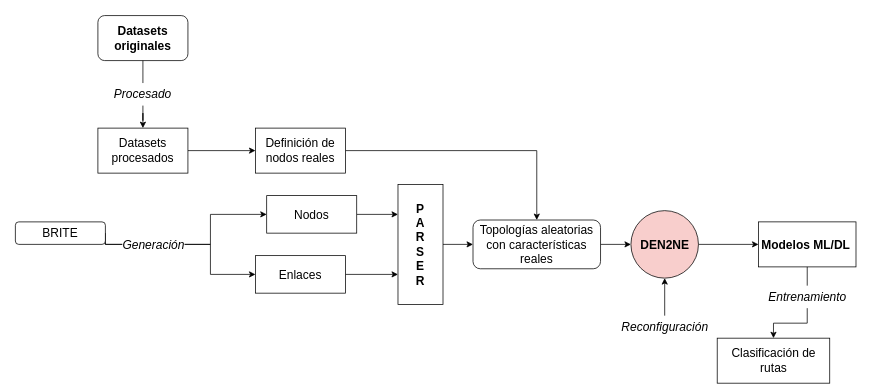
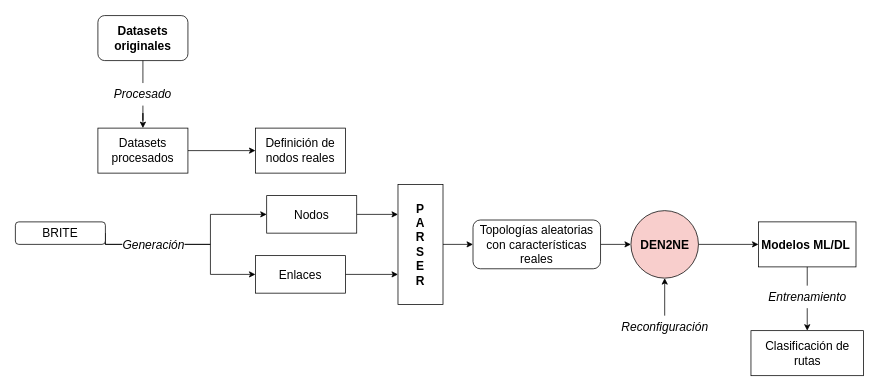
(473, 150) -> none
(773, 360) -> (807, 353)
